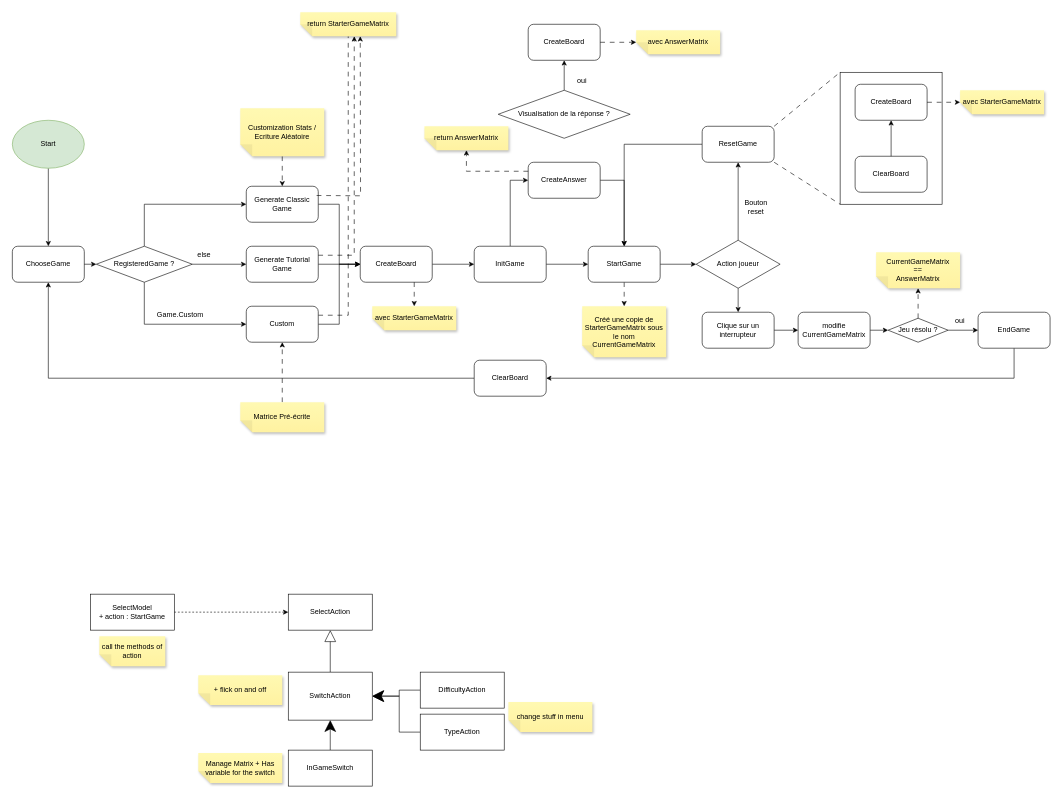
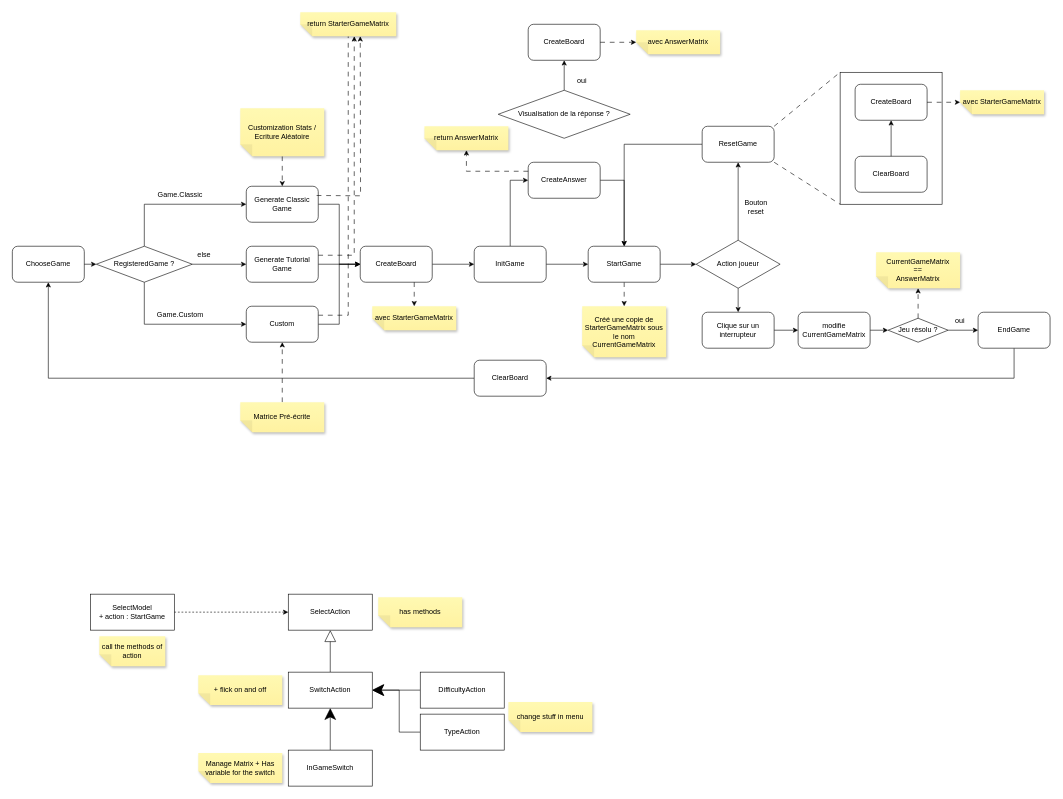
(48, 144) -> none
none -> (180, 195)
(48, 240) -> none
none -> (420, 612)
(330, 696) -> (330, 690)
